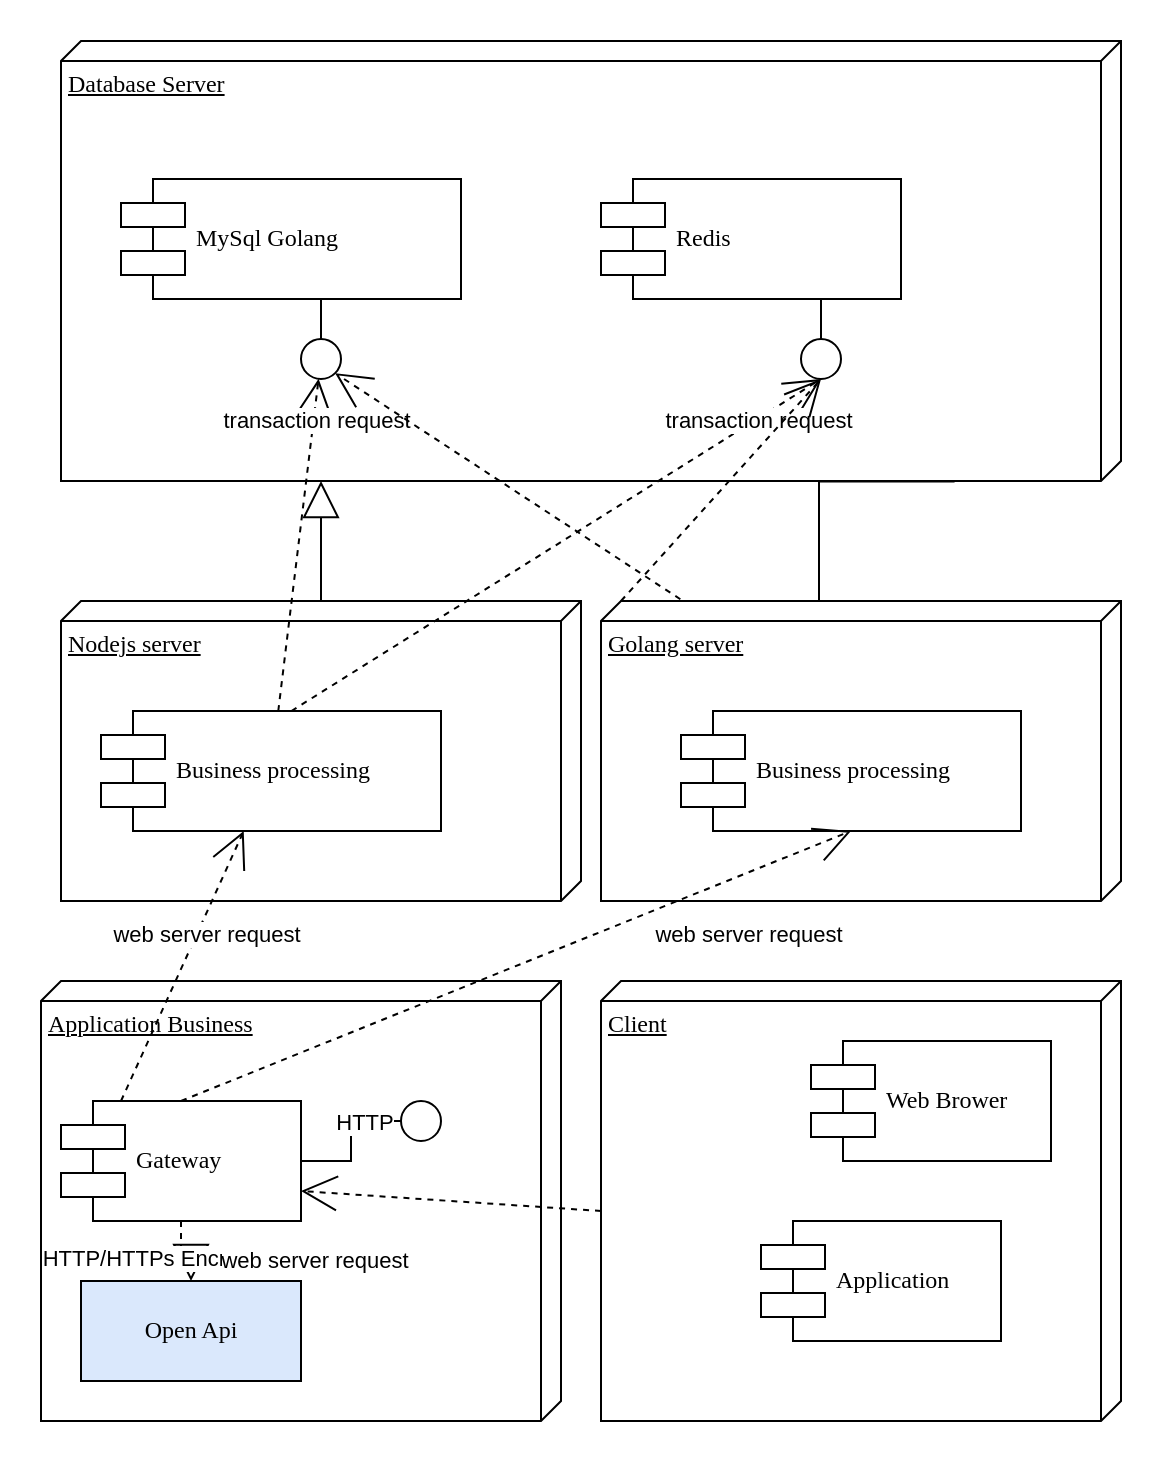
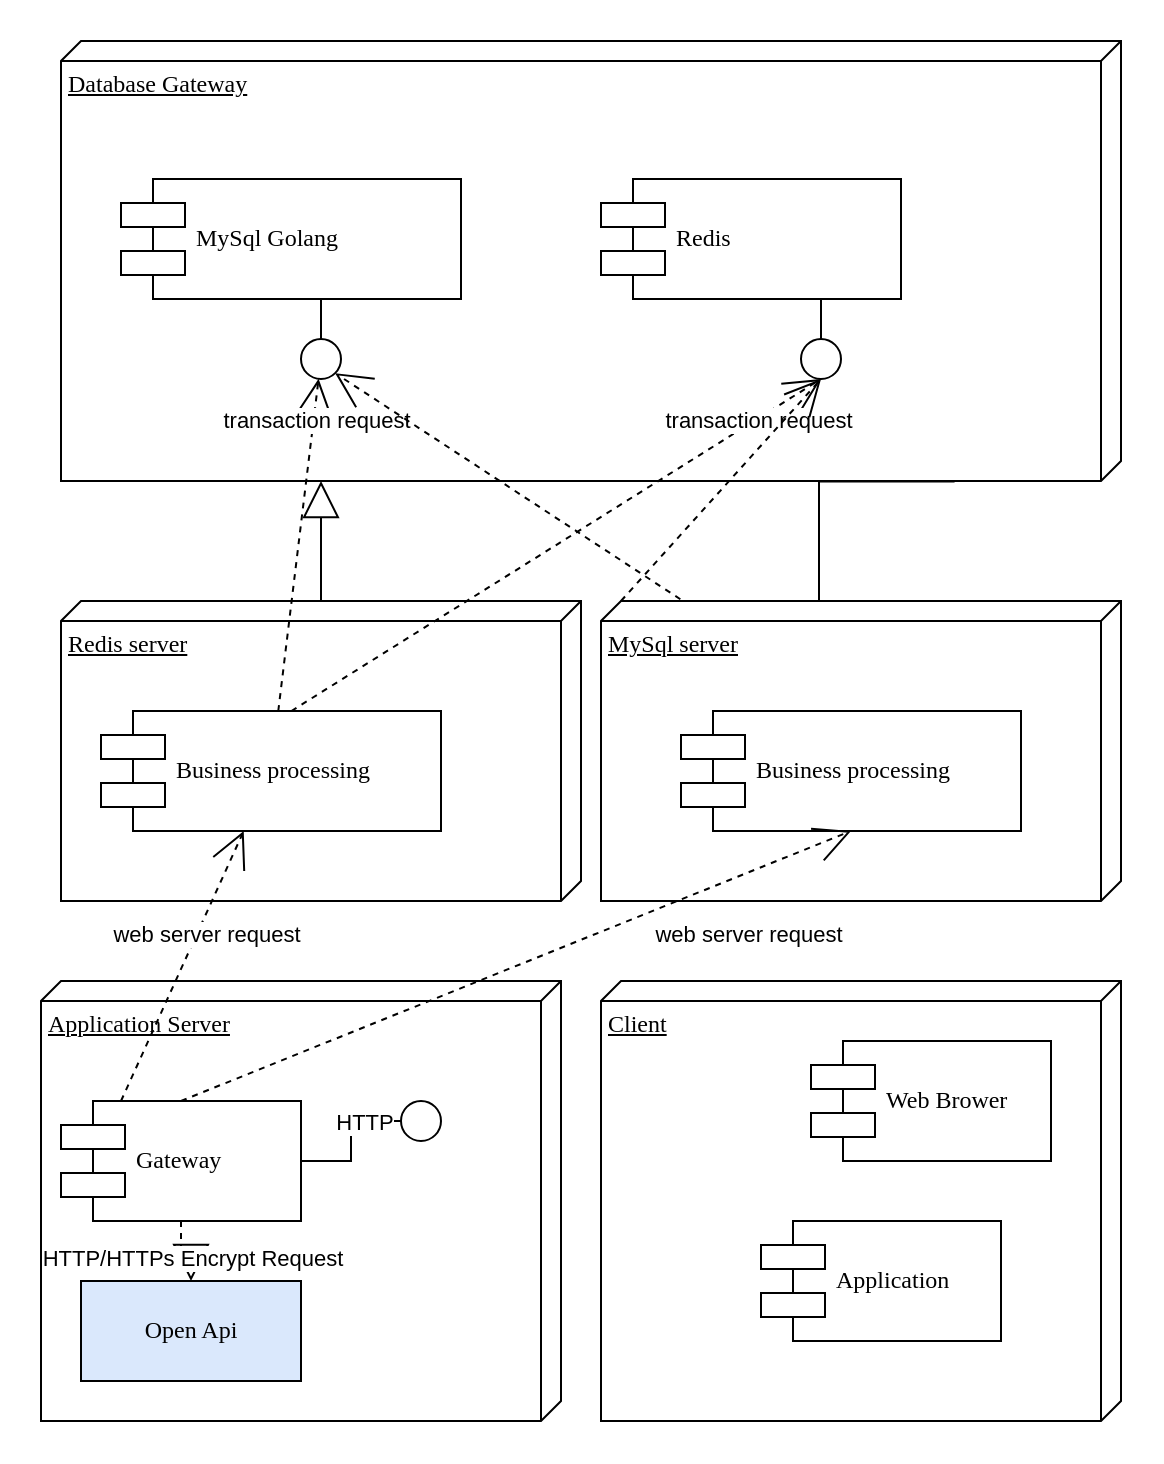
(167, 85) -> (173, 85)
(153, 645) -> (143, 645)
(690, 645) -> (683, 645)
(168, 1025) -> (157, 1025)
(453, 1201) -> none
